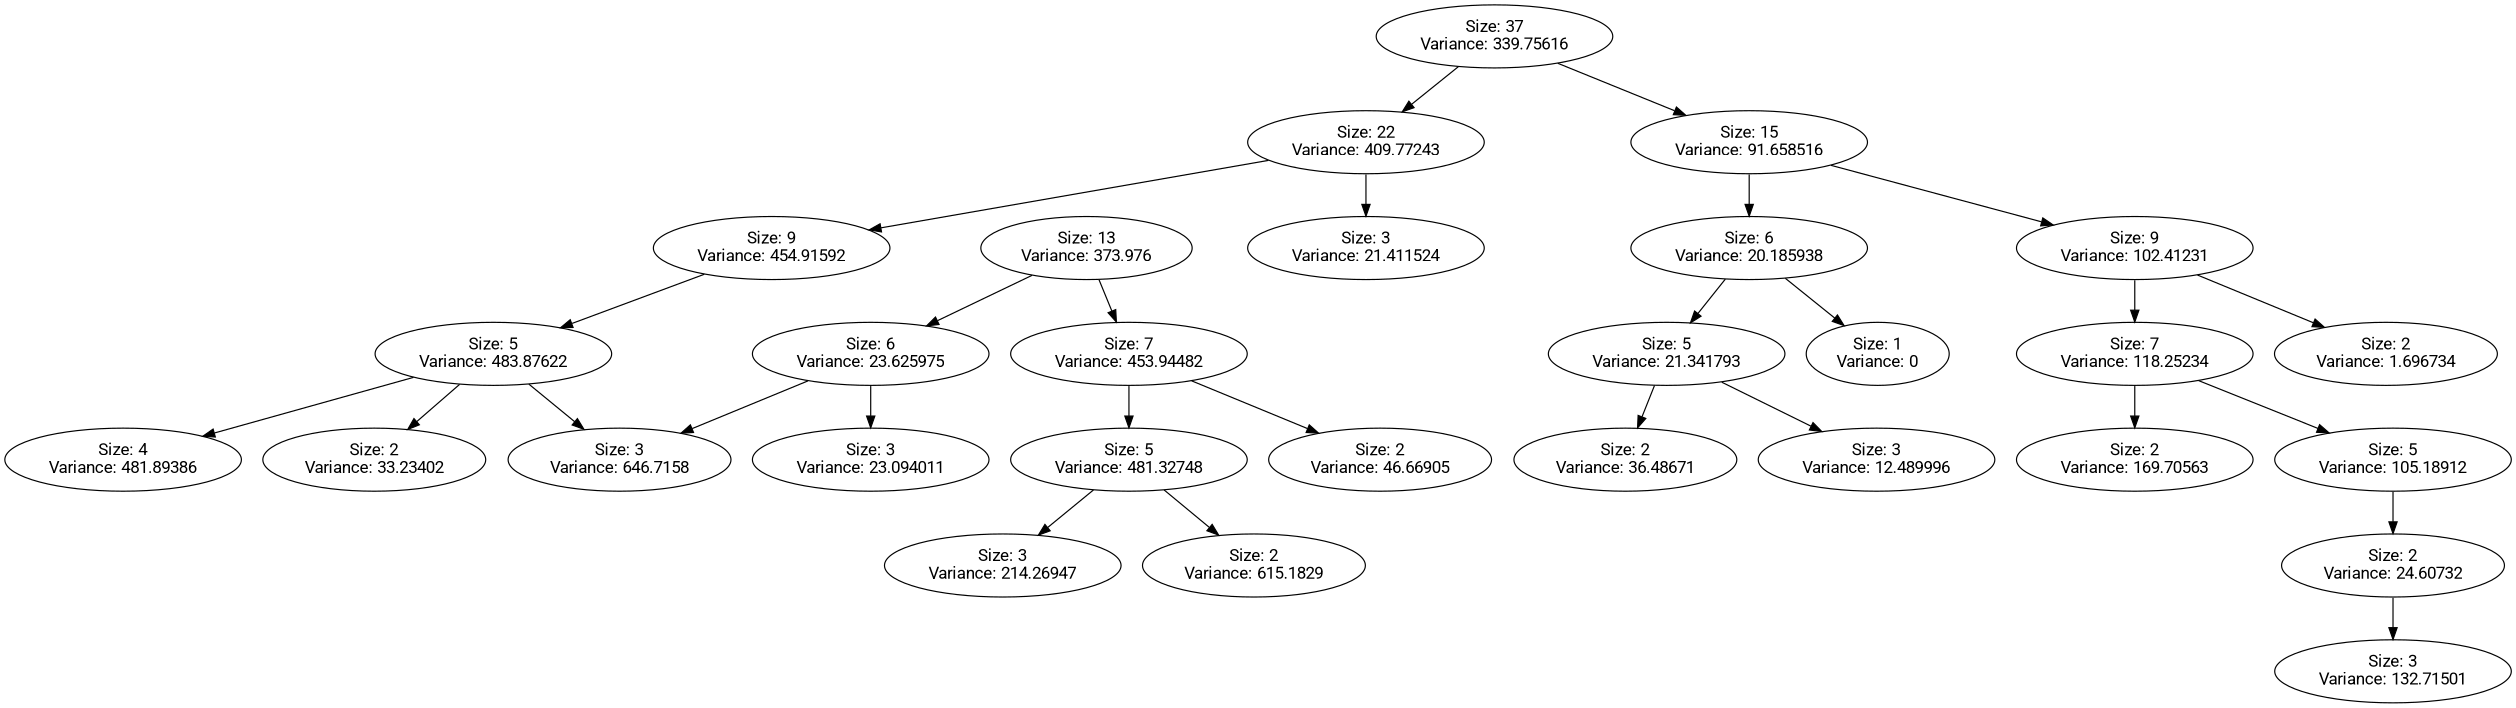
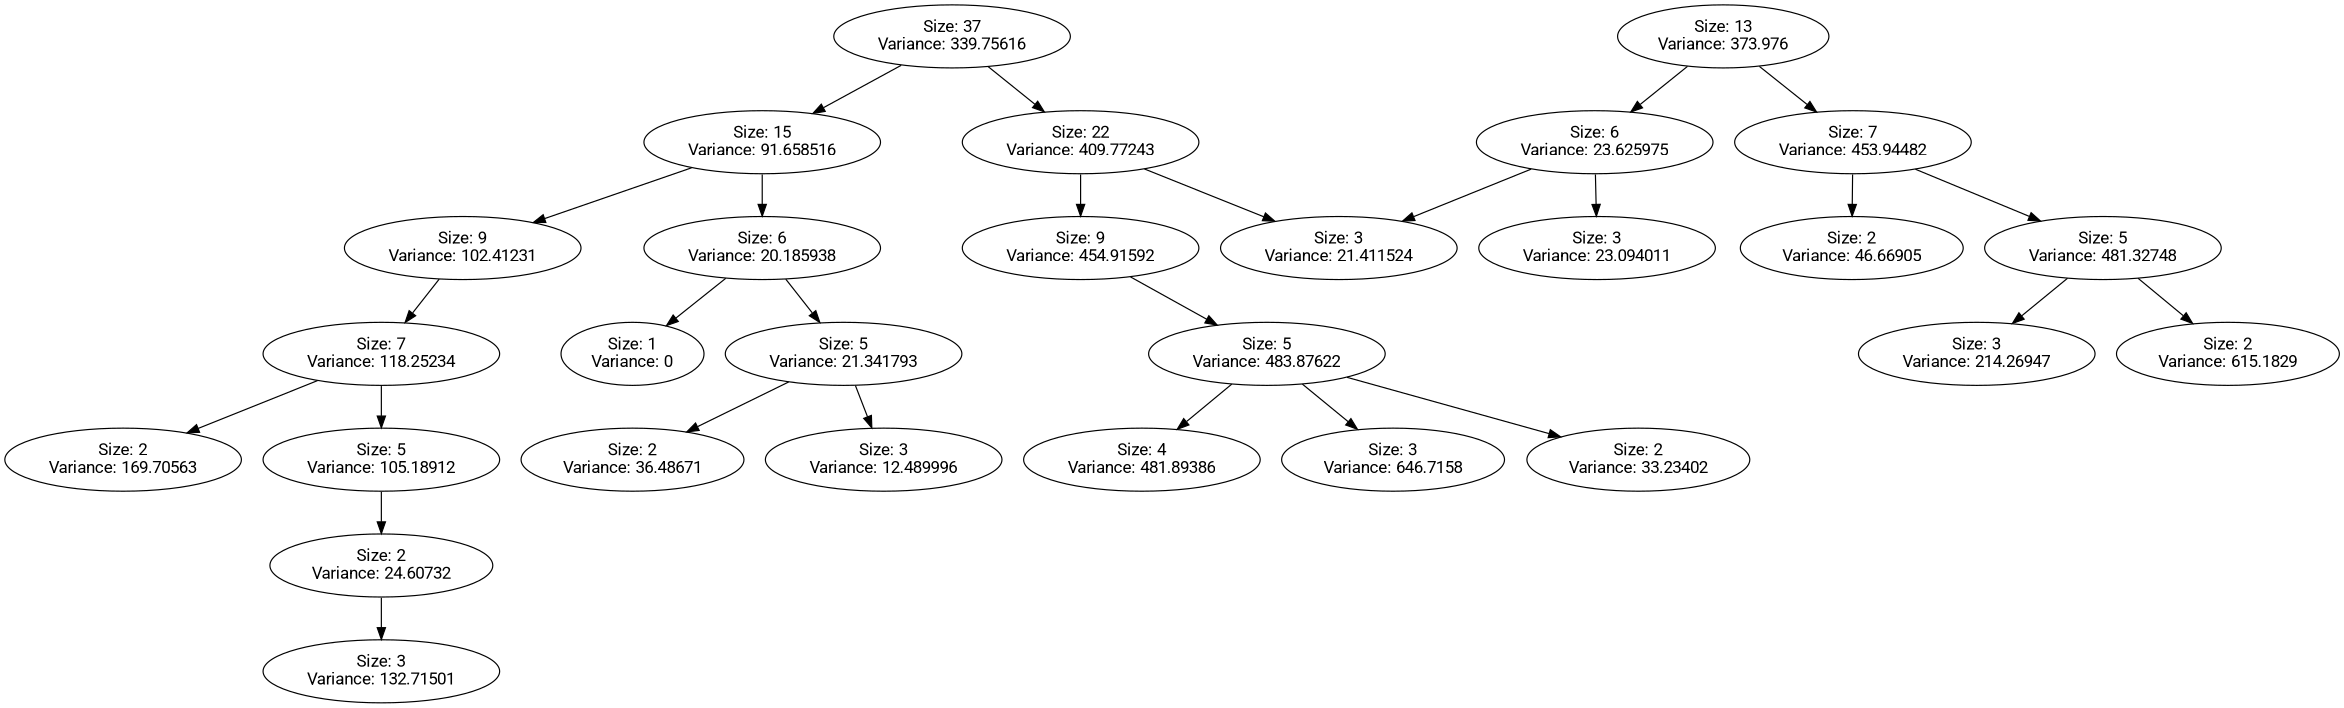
(2386, 354) -> none
(750, 405) -> (1472, 193)
